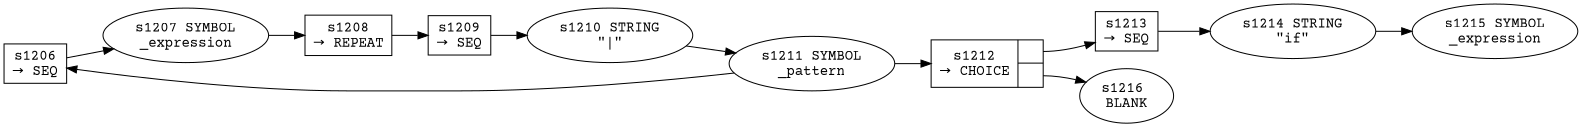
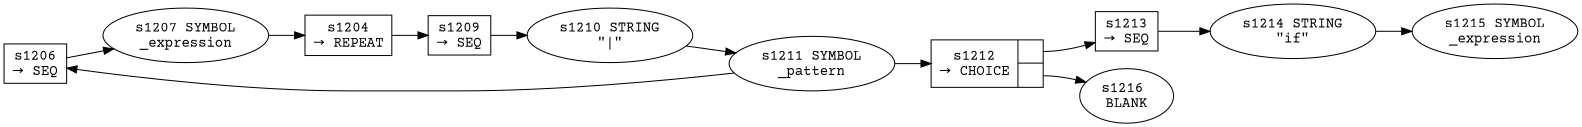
(348, 35) -> (348, 35)
